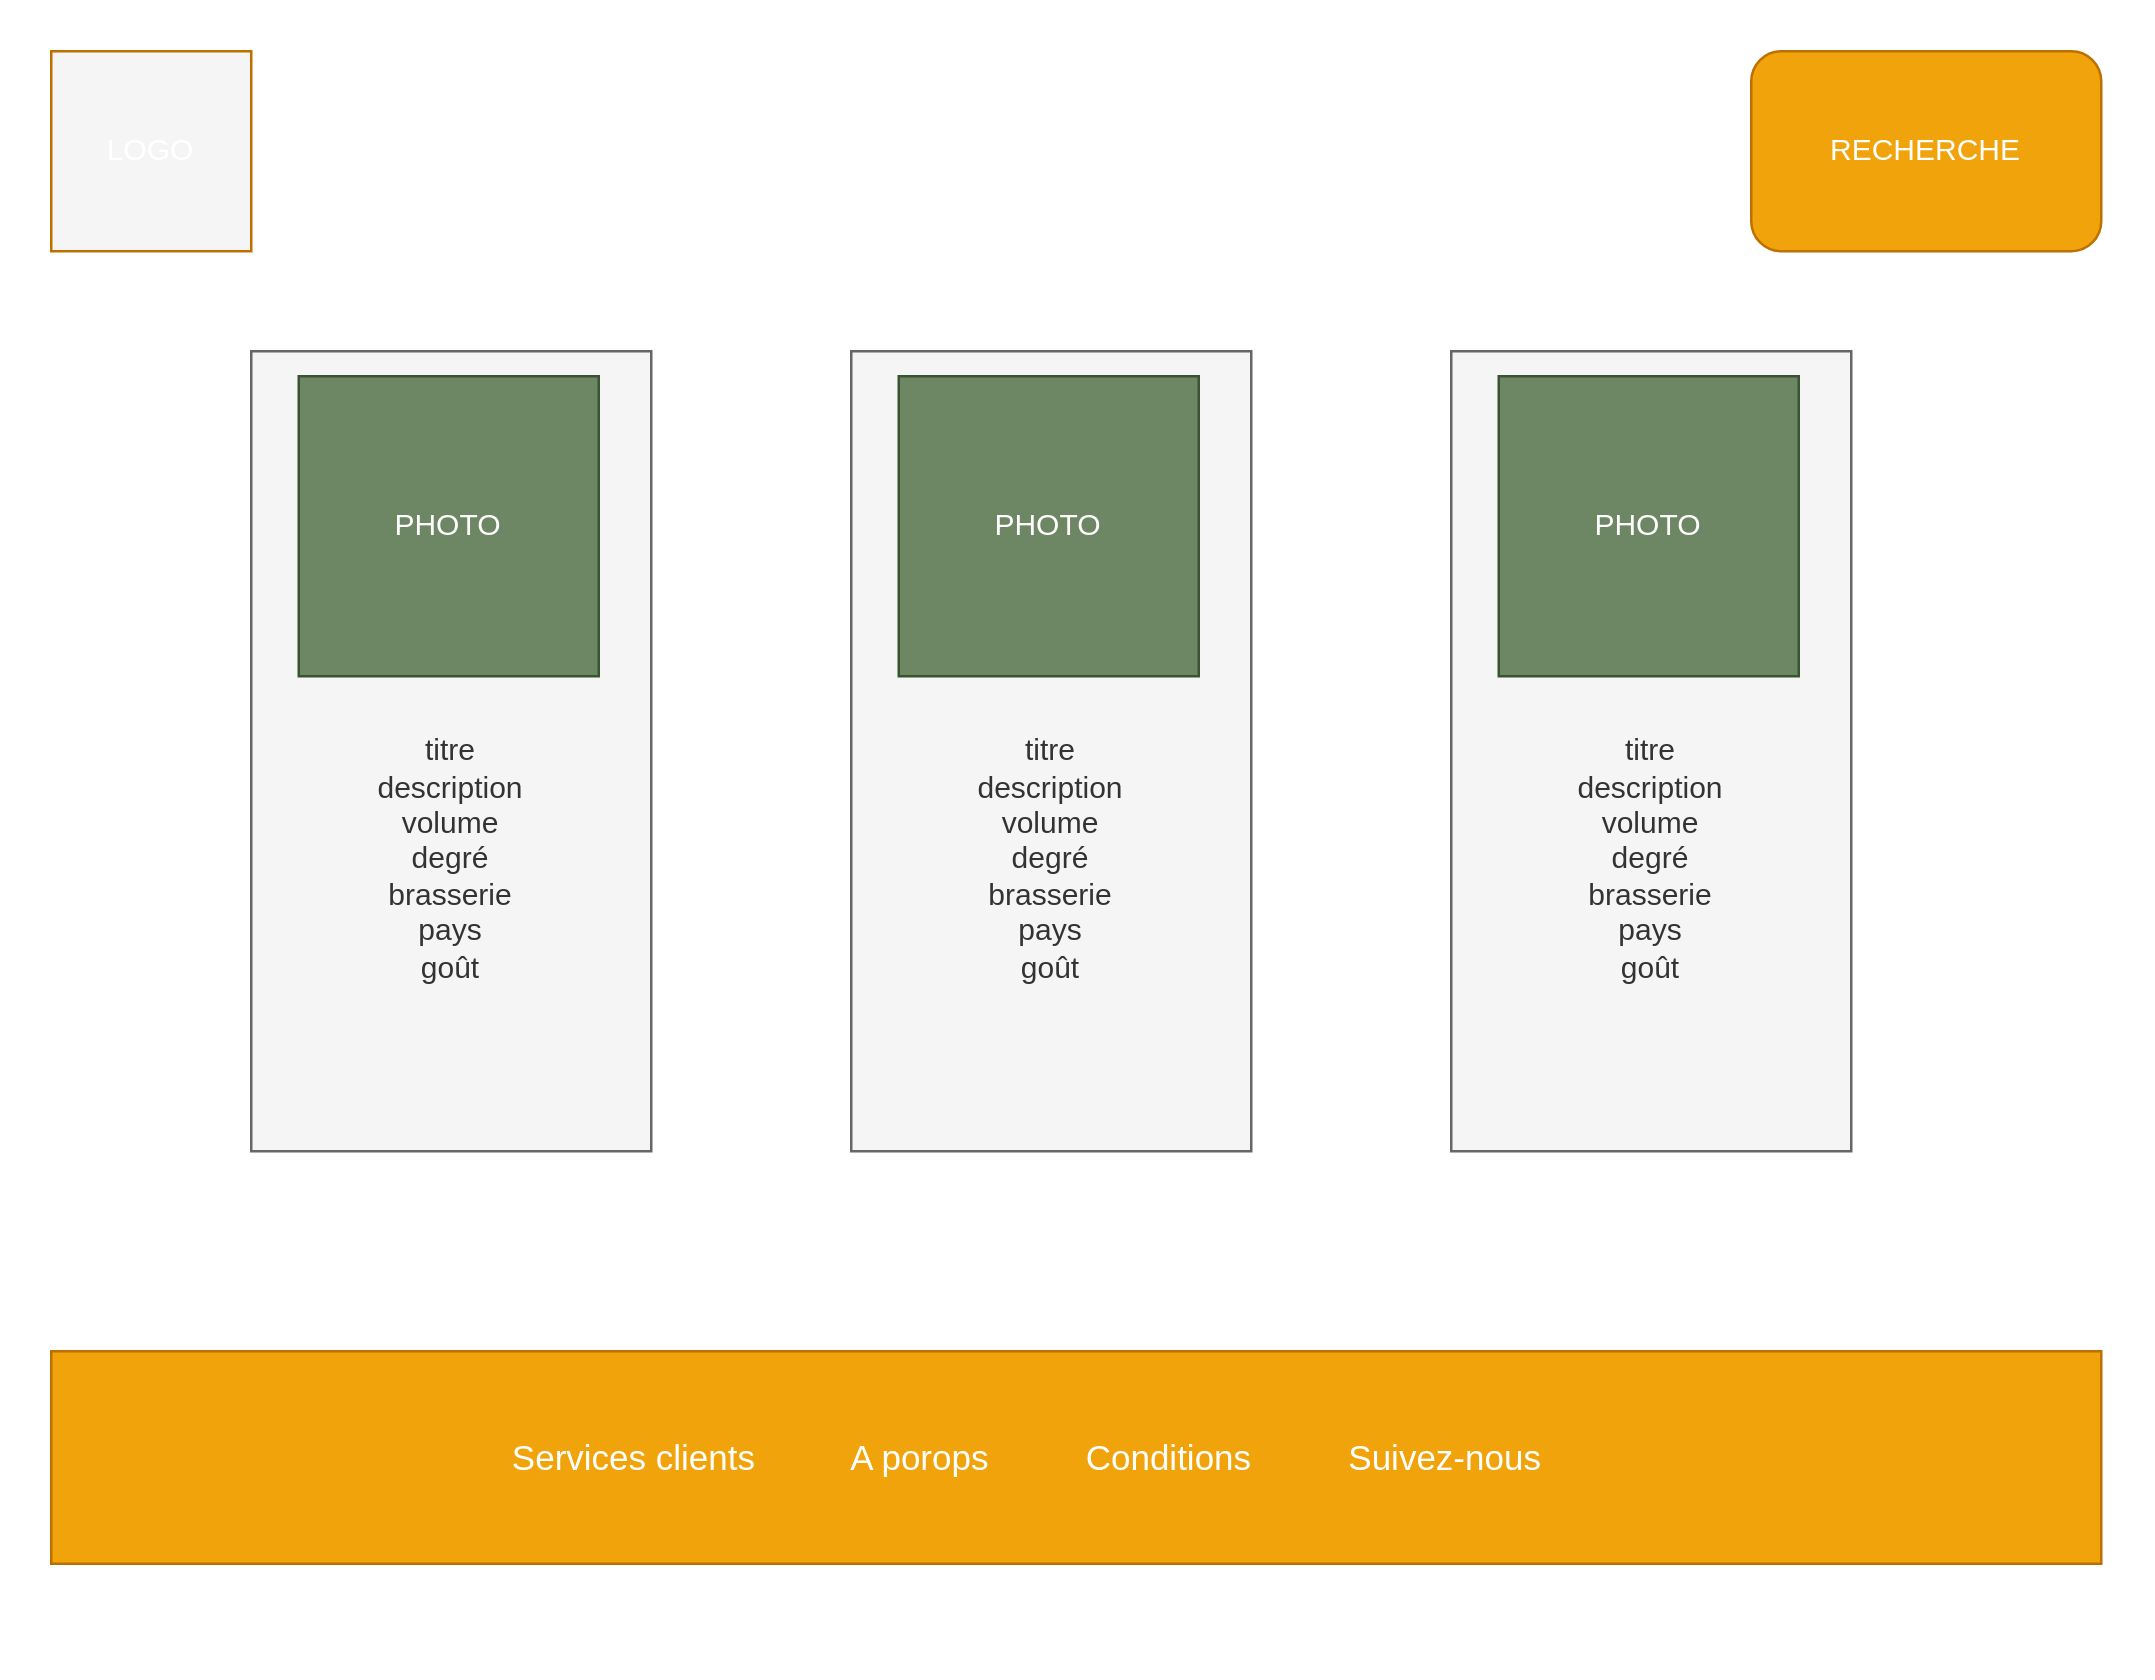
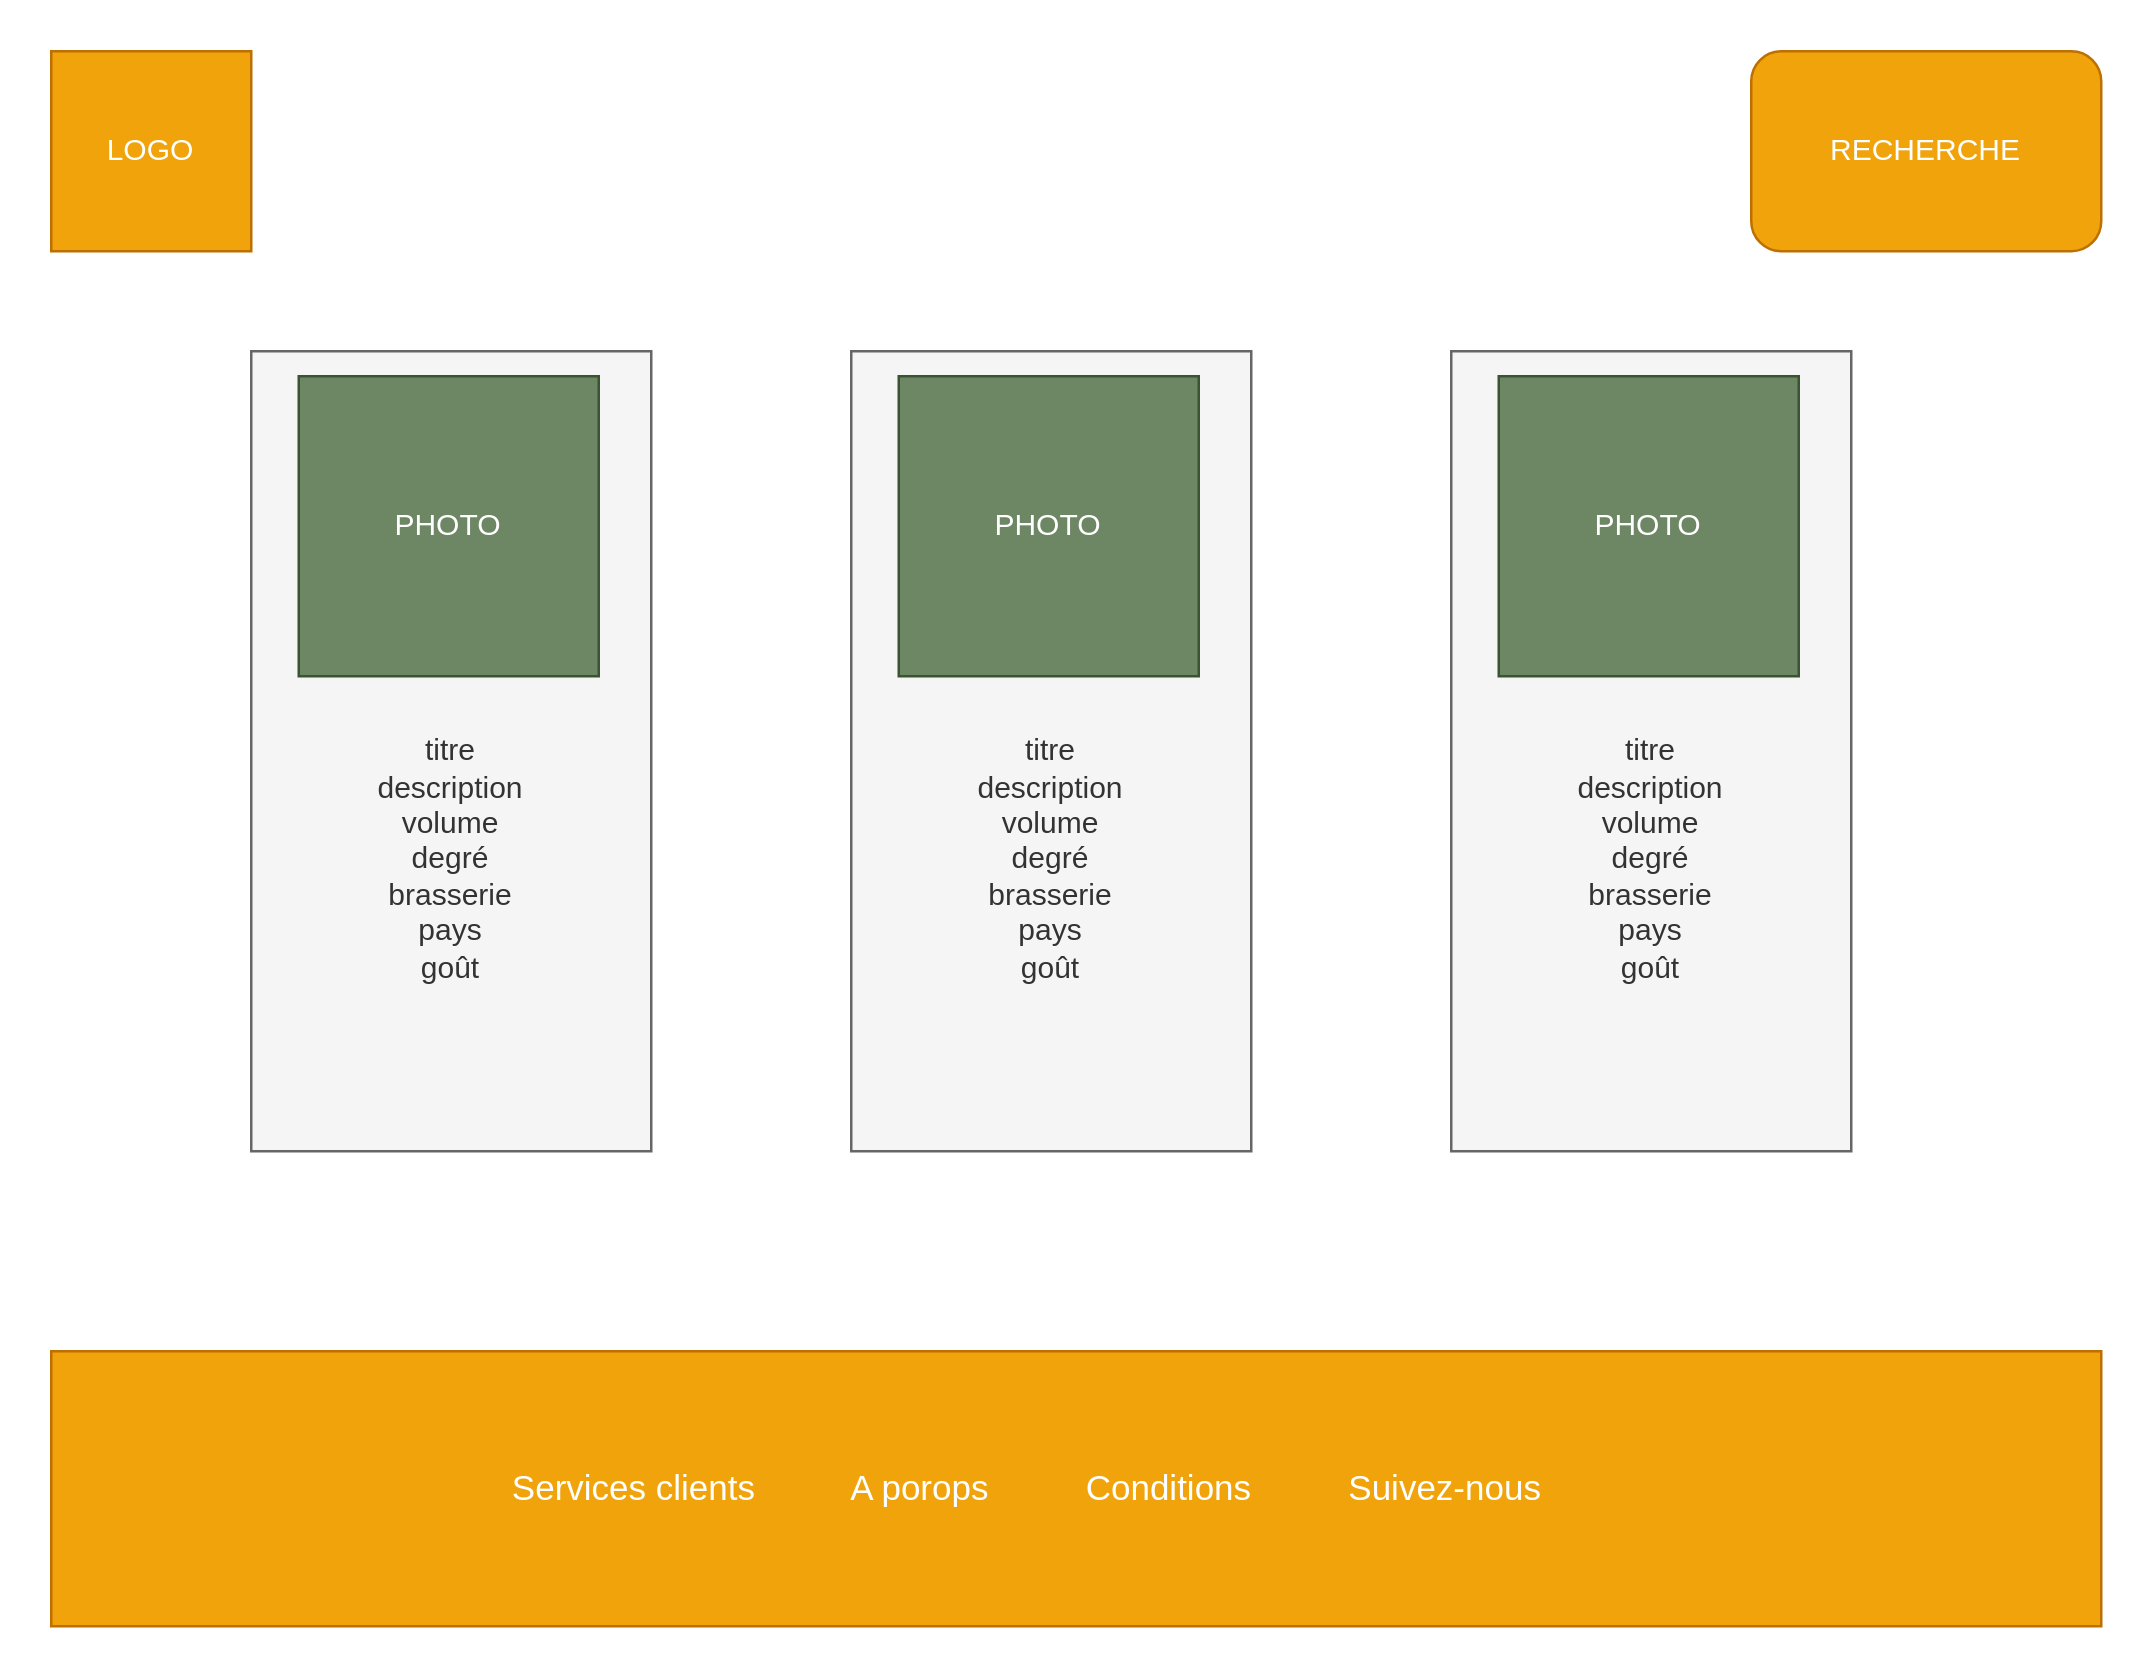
(151, 151) -> (151, 151)
(1076, 1458) -> (1076, 1489)
